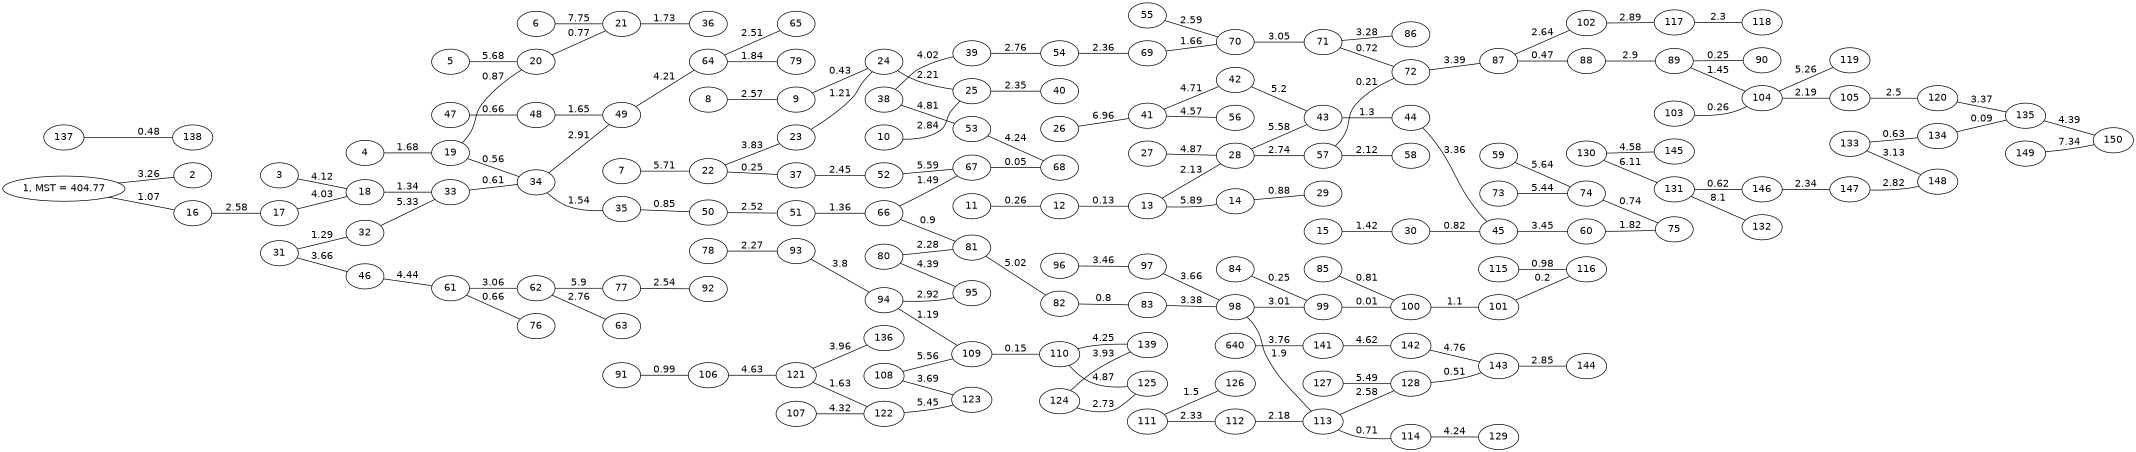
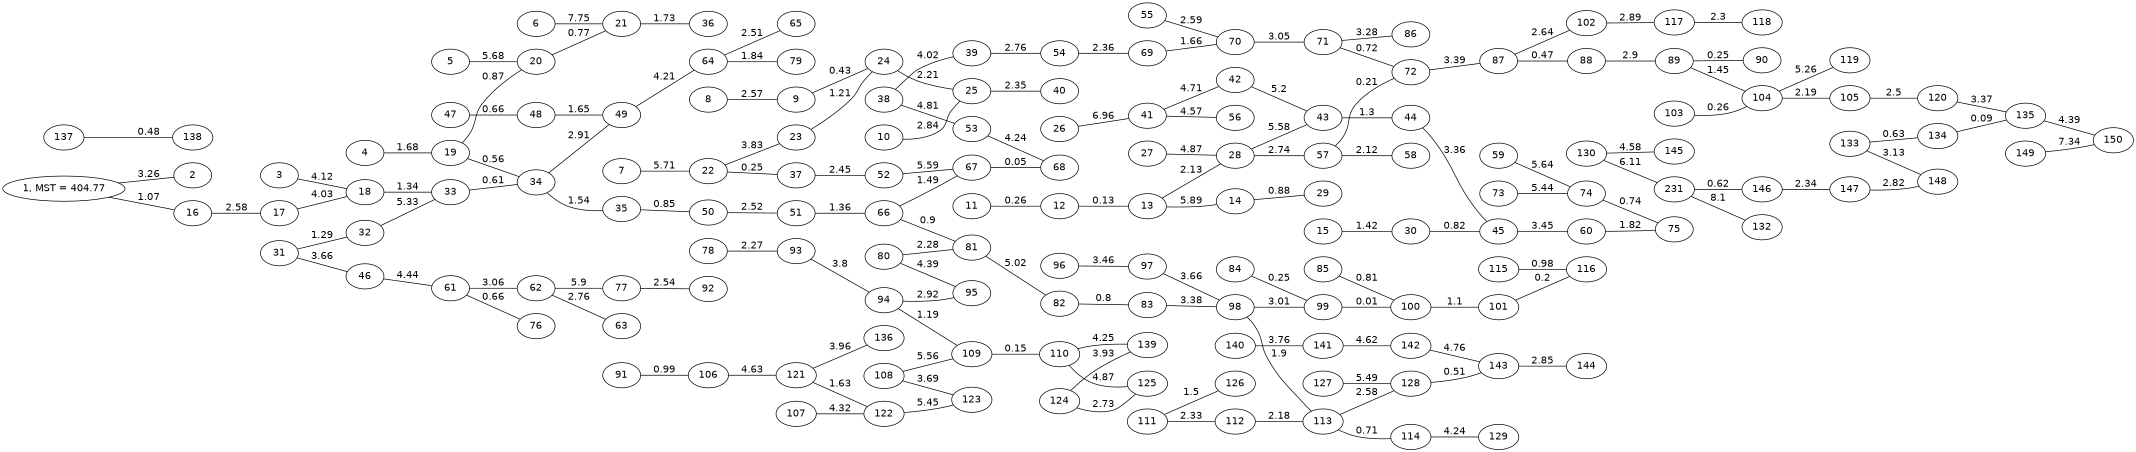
(1674, 189) -> (1674, 189)
(1235, 346) -> (1235, 346)
